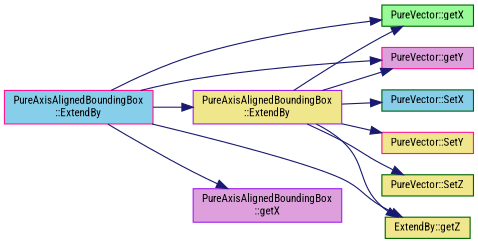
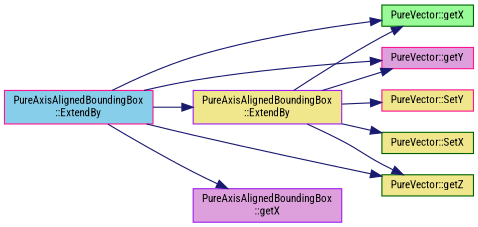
(428, 100) -> (428, 143)
(428, 185) -> none
(428, 228) -> (428, 185)
